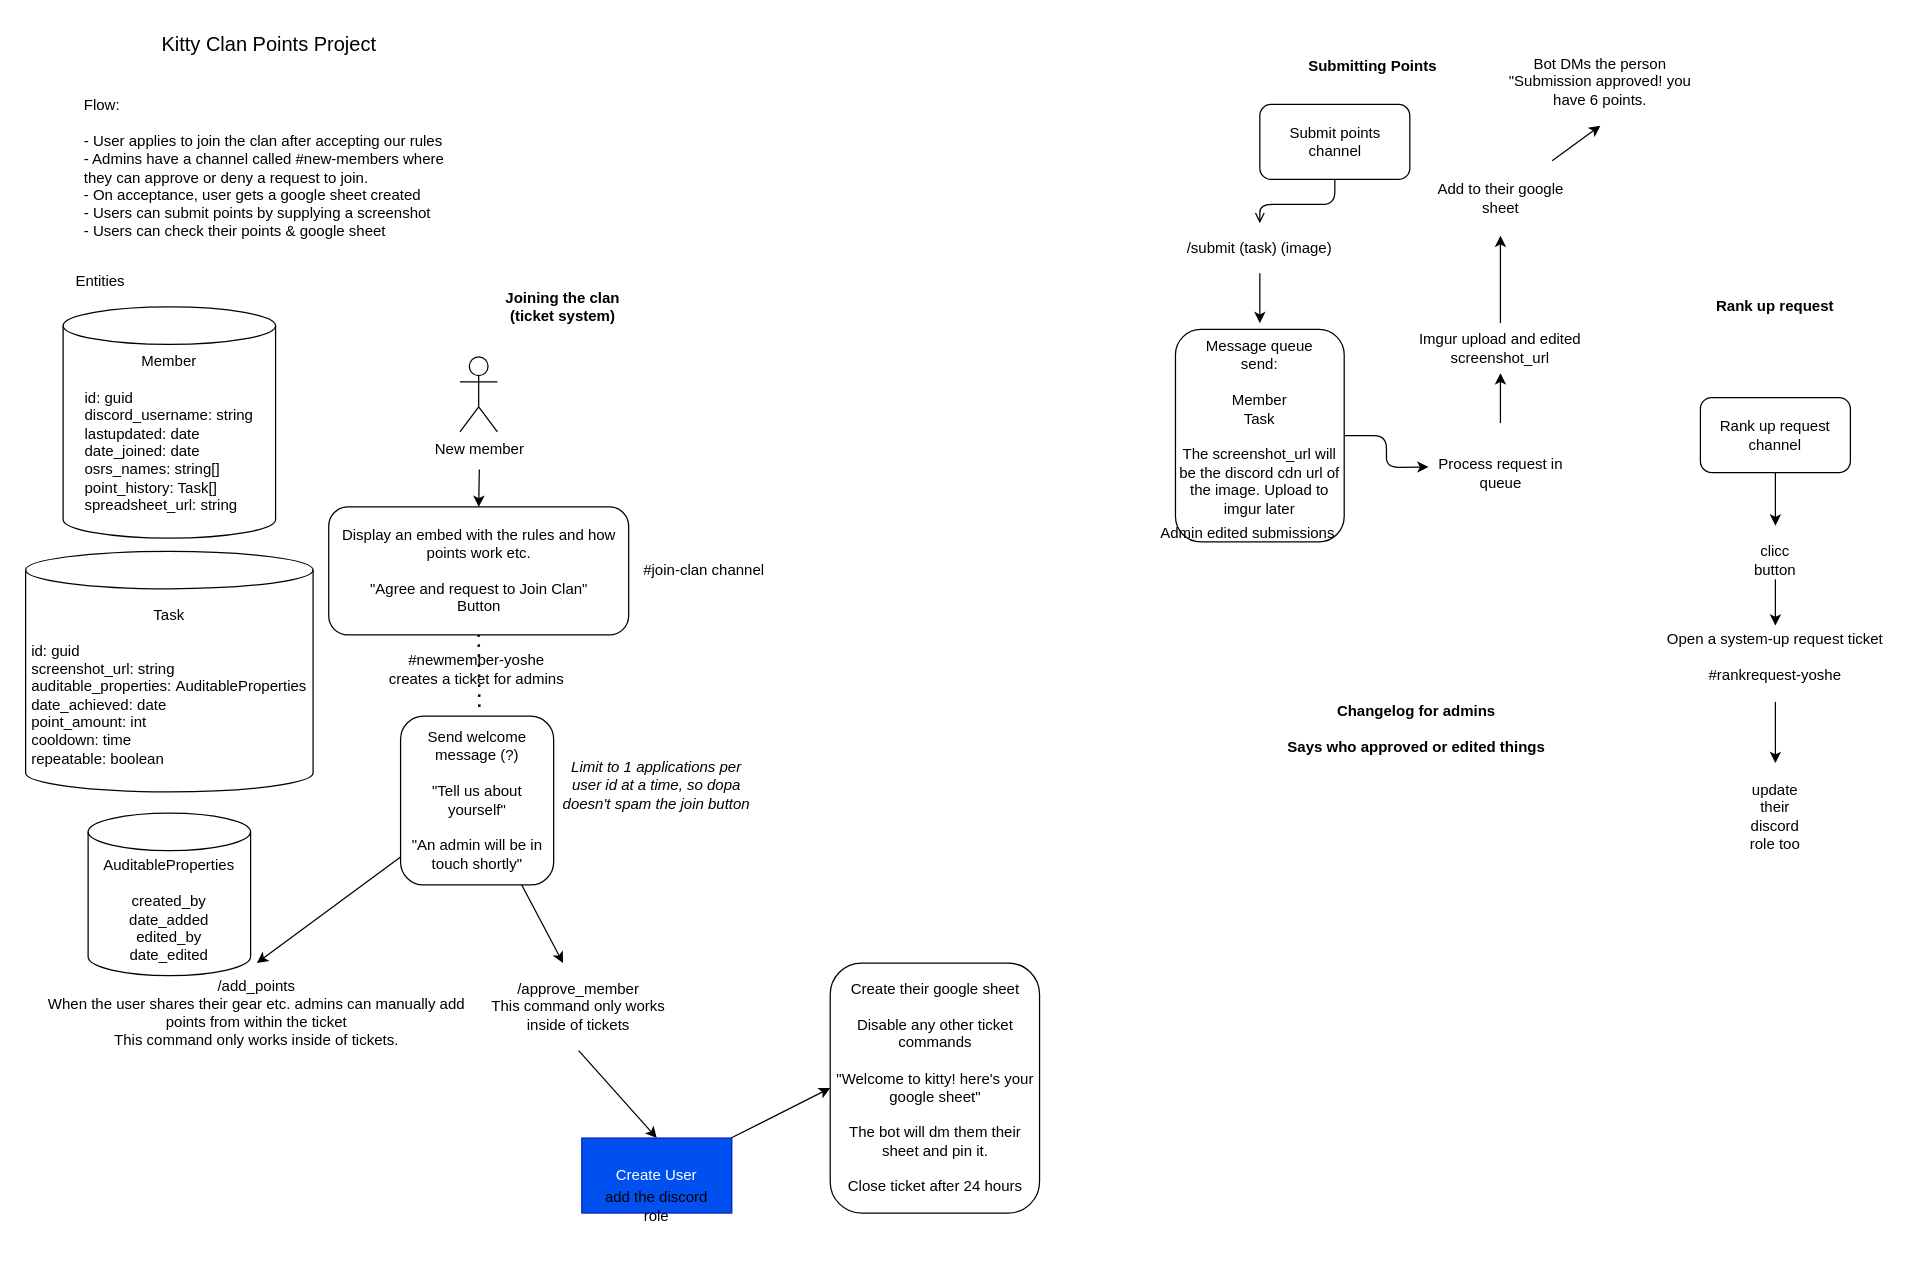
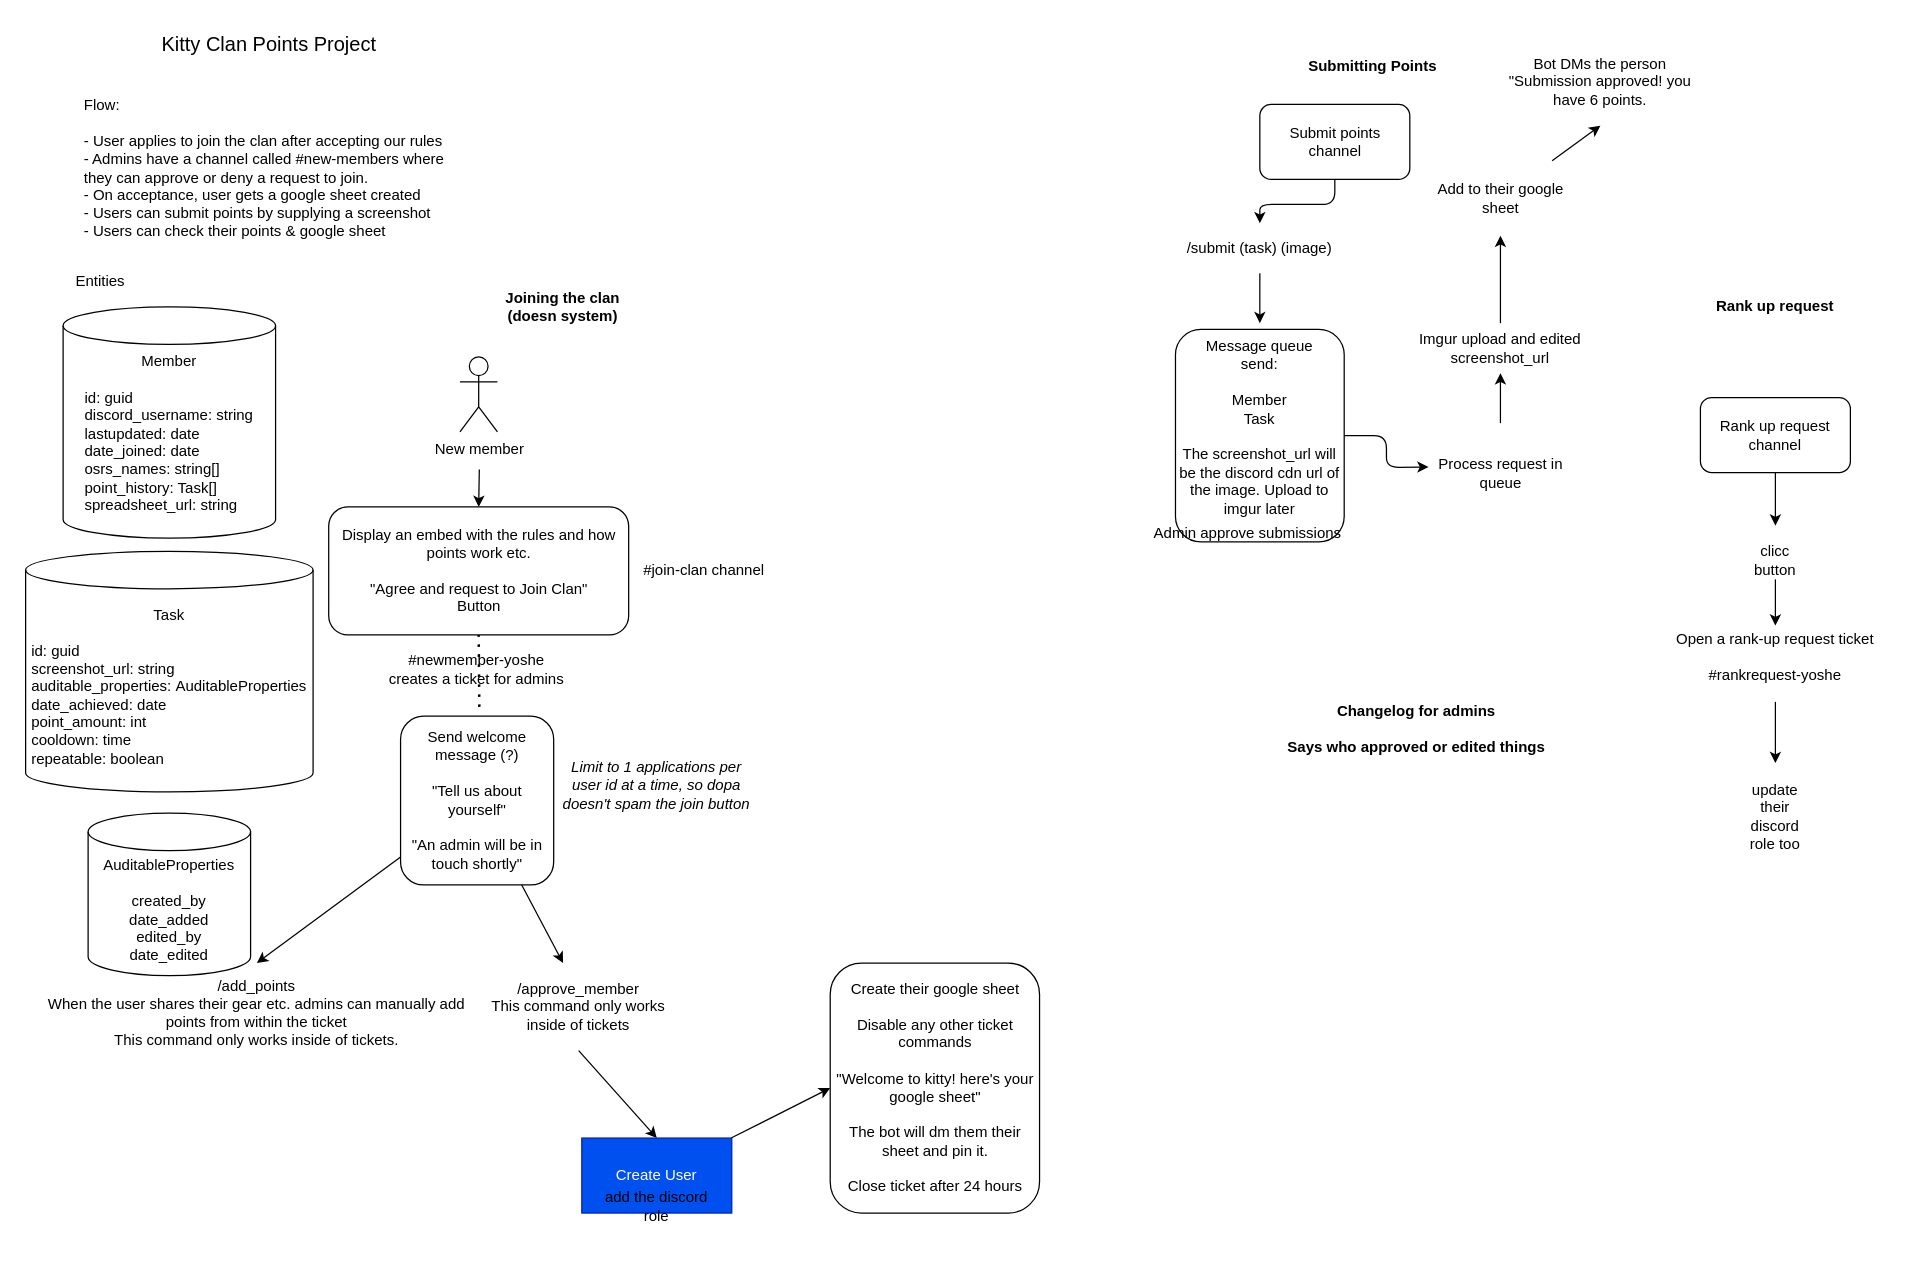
(1260, 211) -> (1260, 209)
(563, 307) -> (563, 307)
(1248, 533) -> (1248, 533)
(1776, 657) -> (1776, 657)
